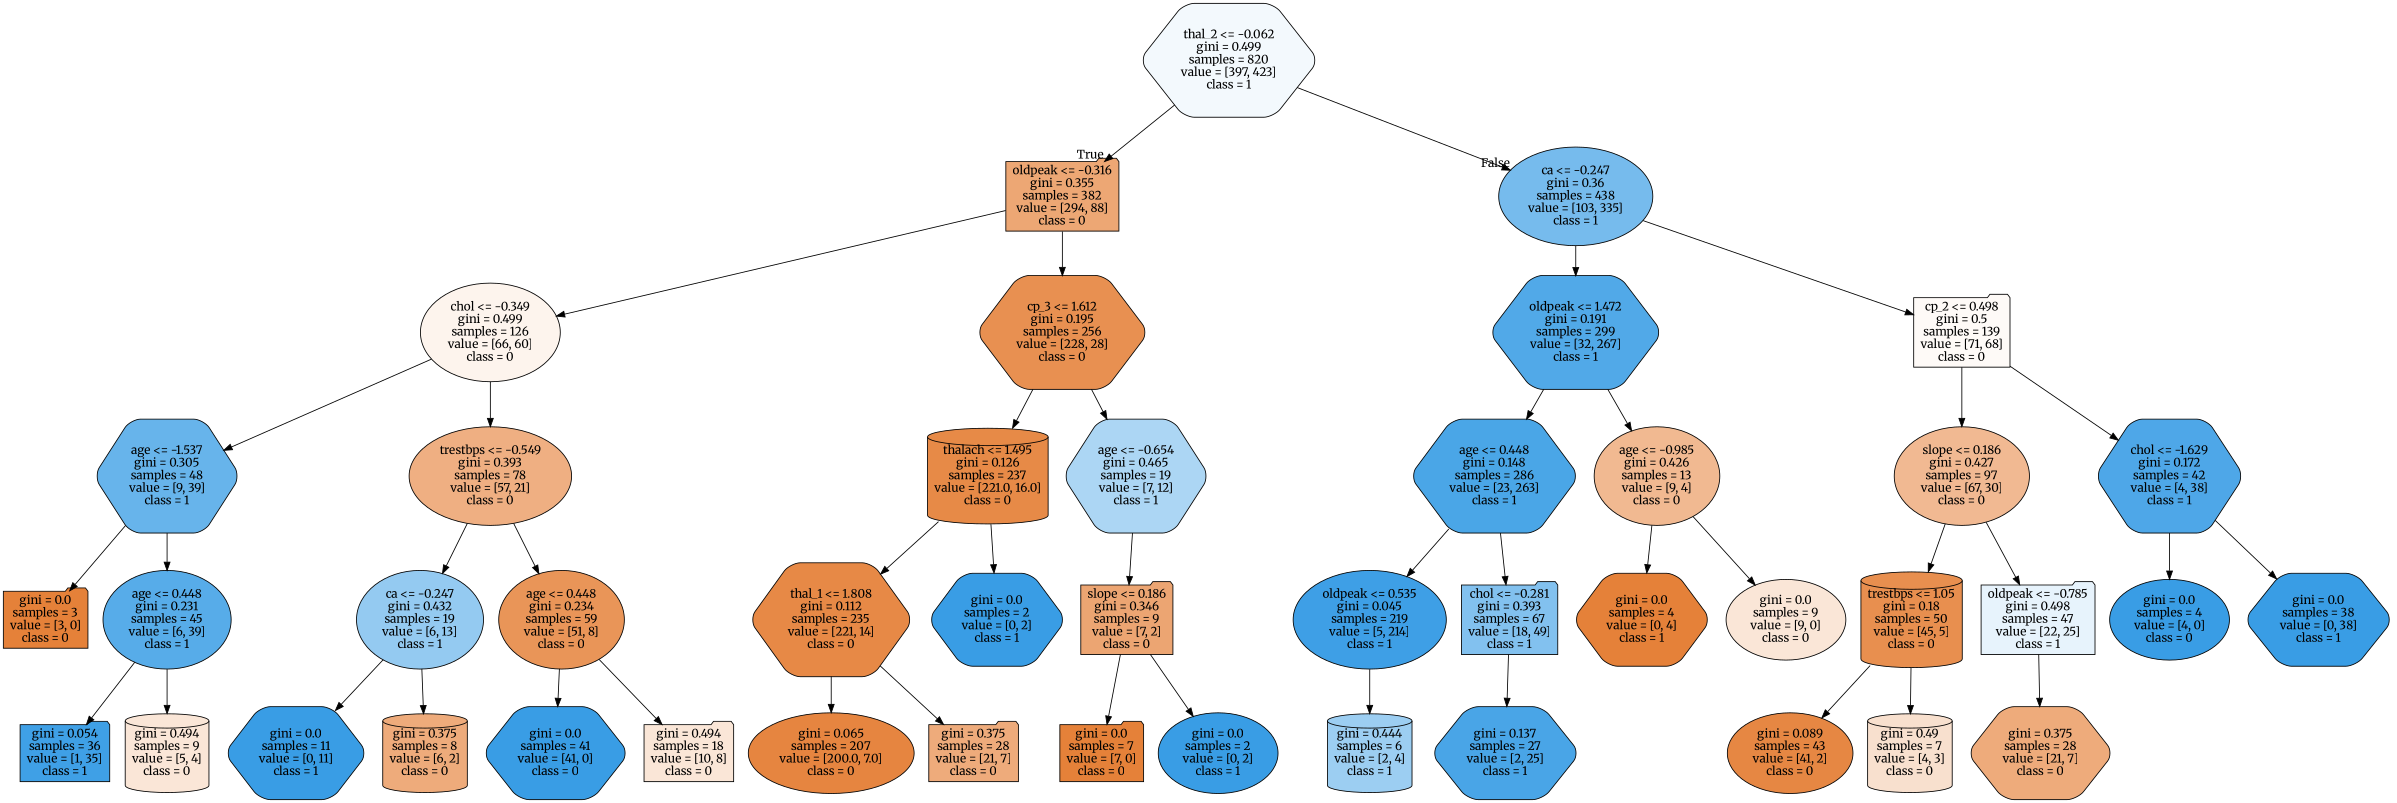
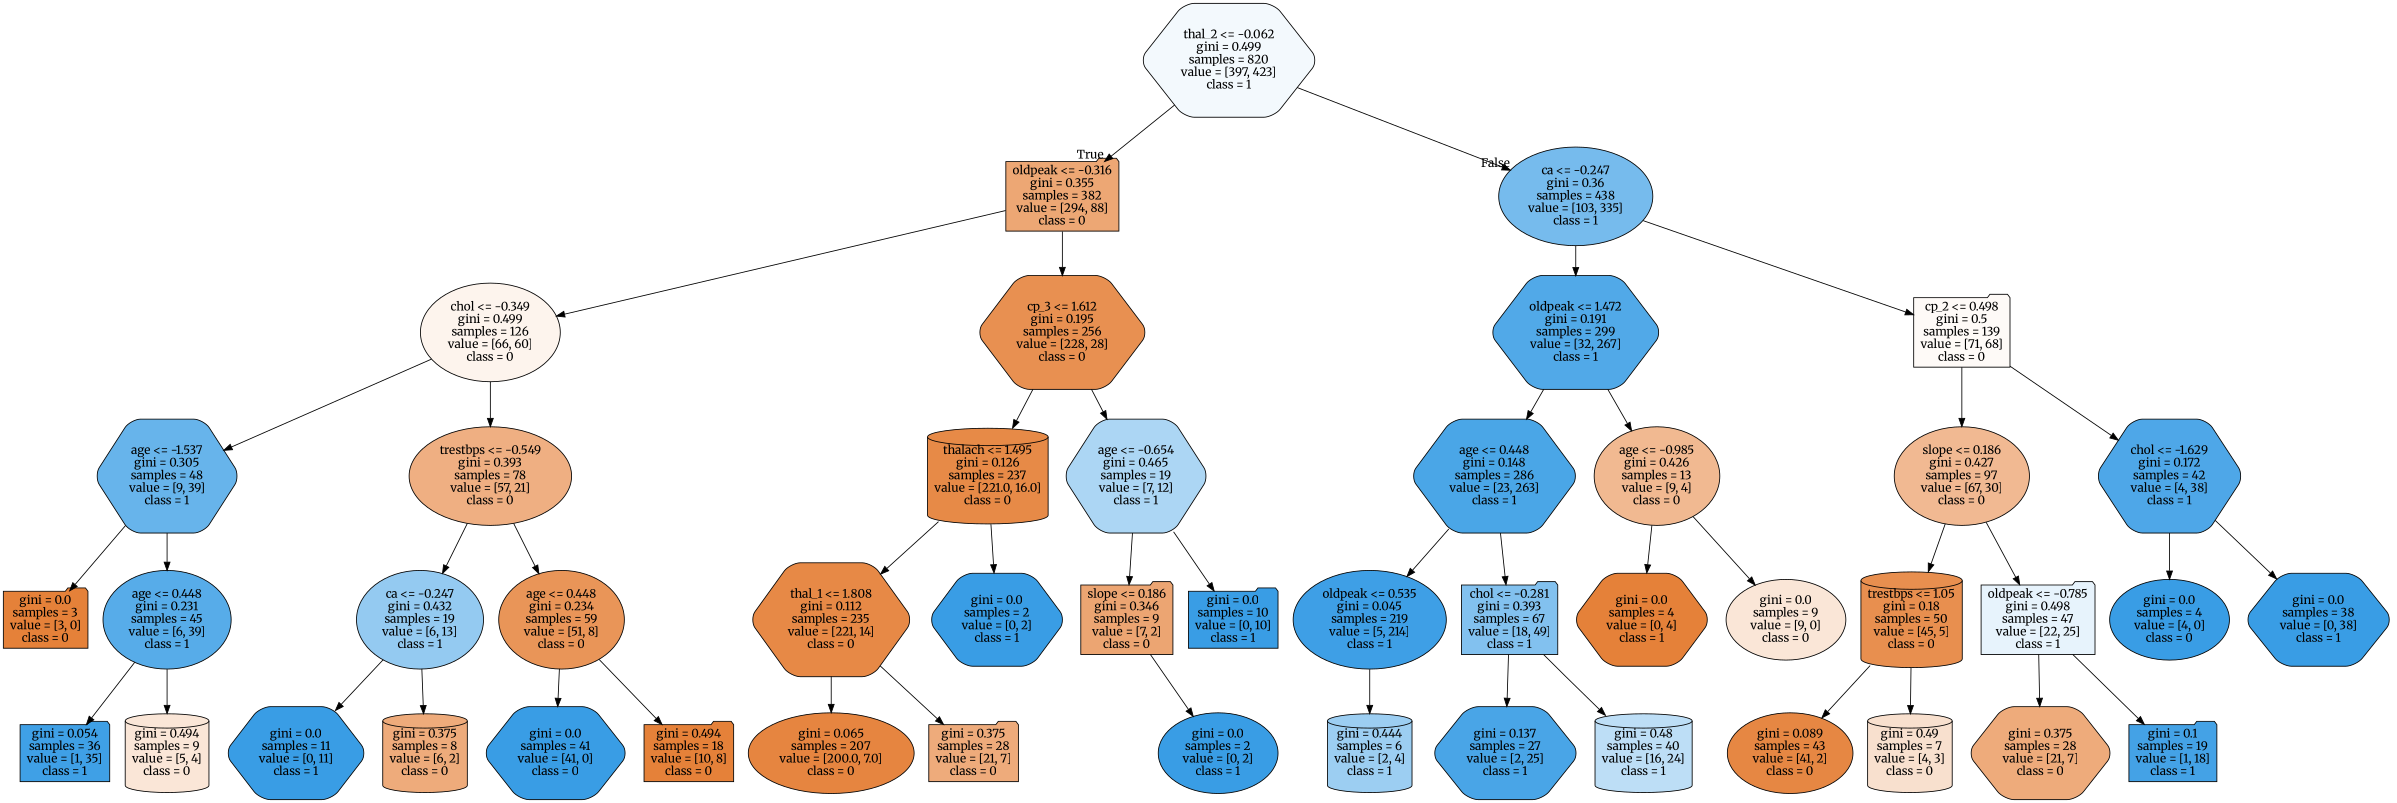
none -> (1233, 620)
(689, 753) -> (689, 753)
(1102, 753) -> none
none -> (1644, 753)
none -> (2173, 753)
